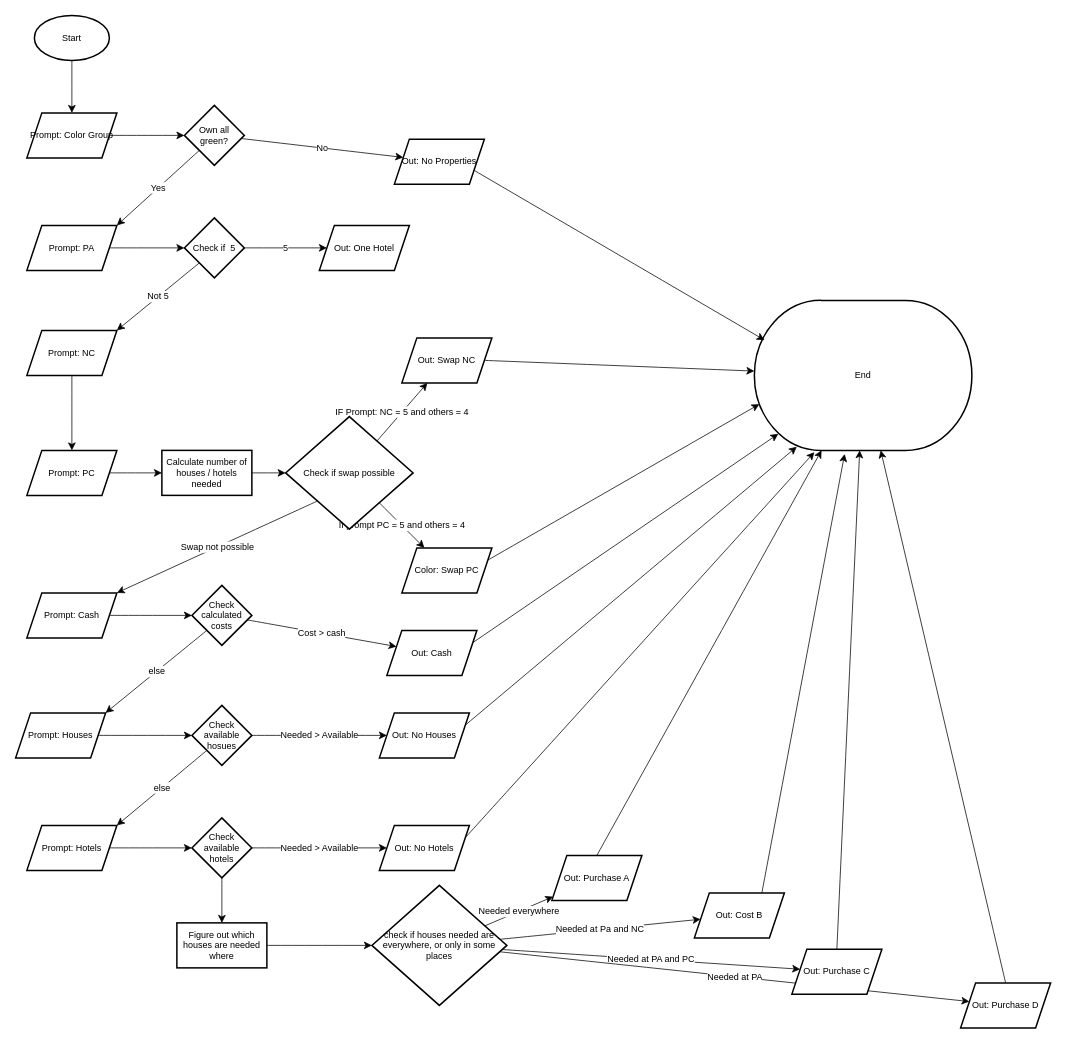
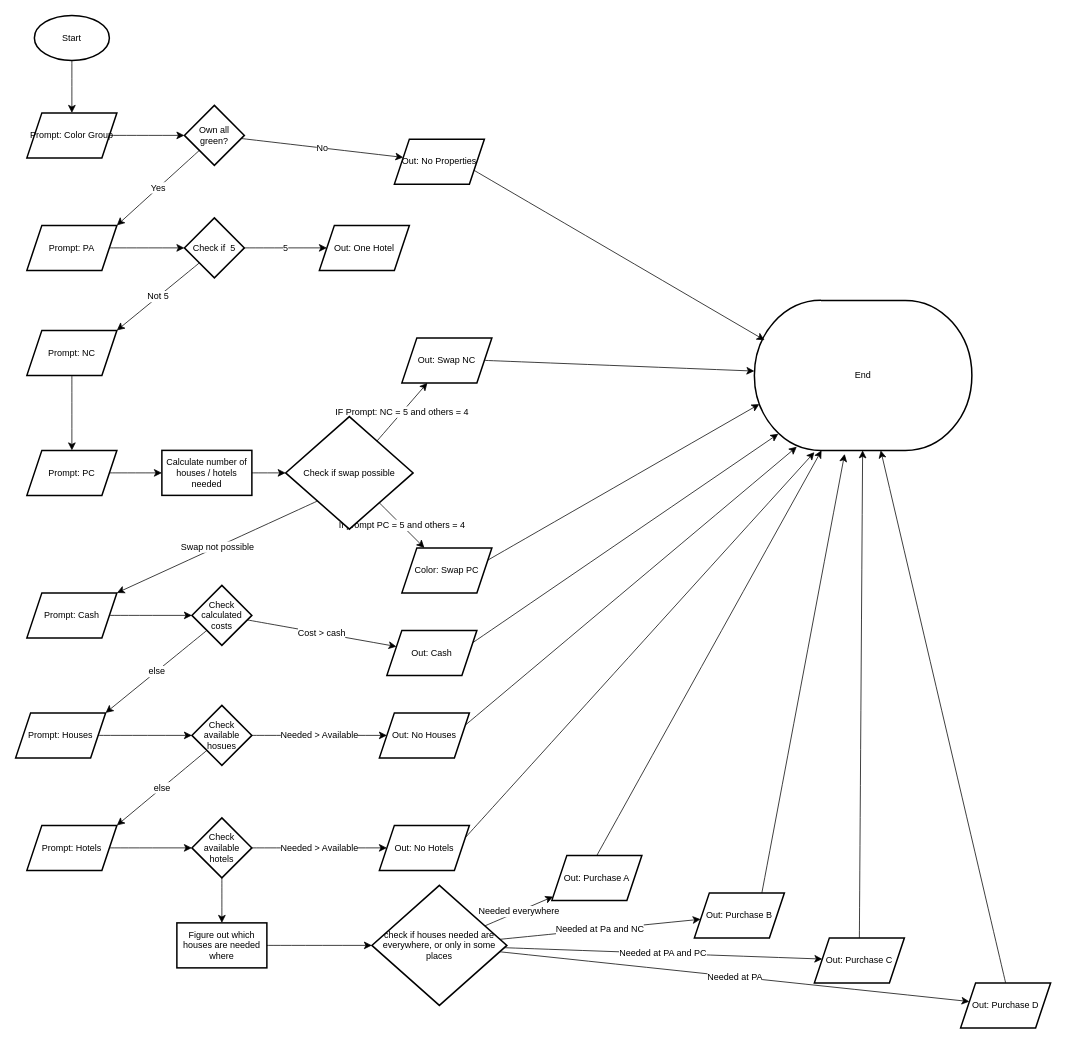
(739, 915) -> (739, 915)
(837, 972) -> (859, 960)
